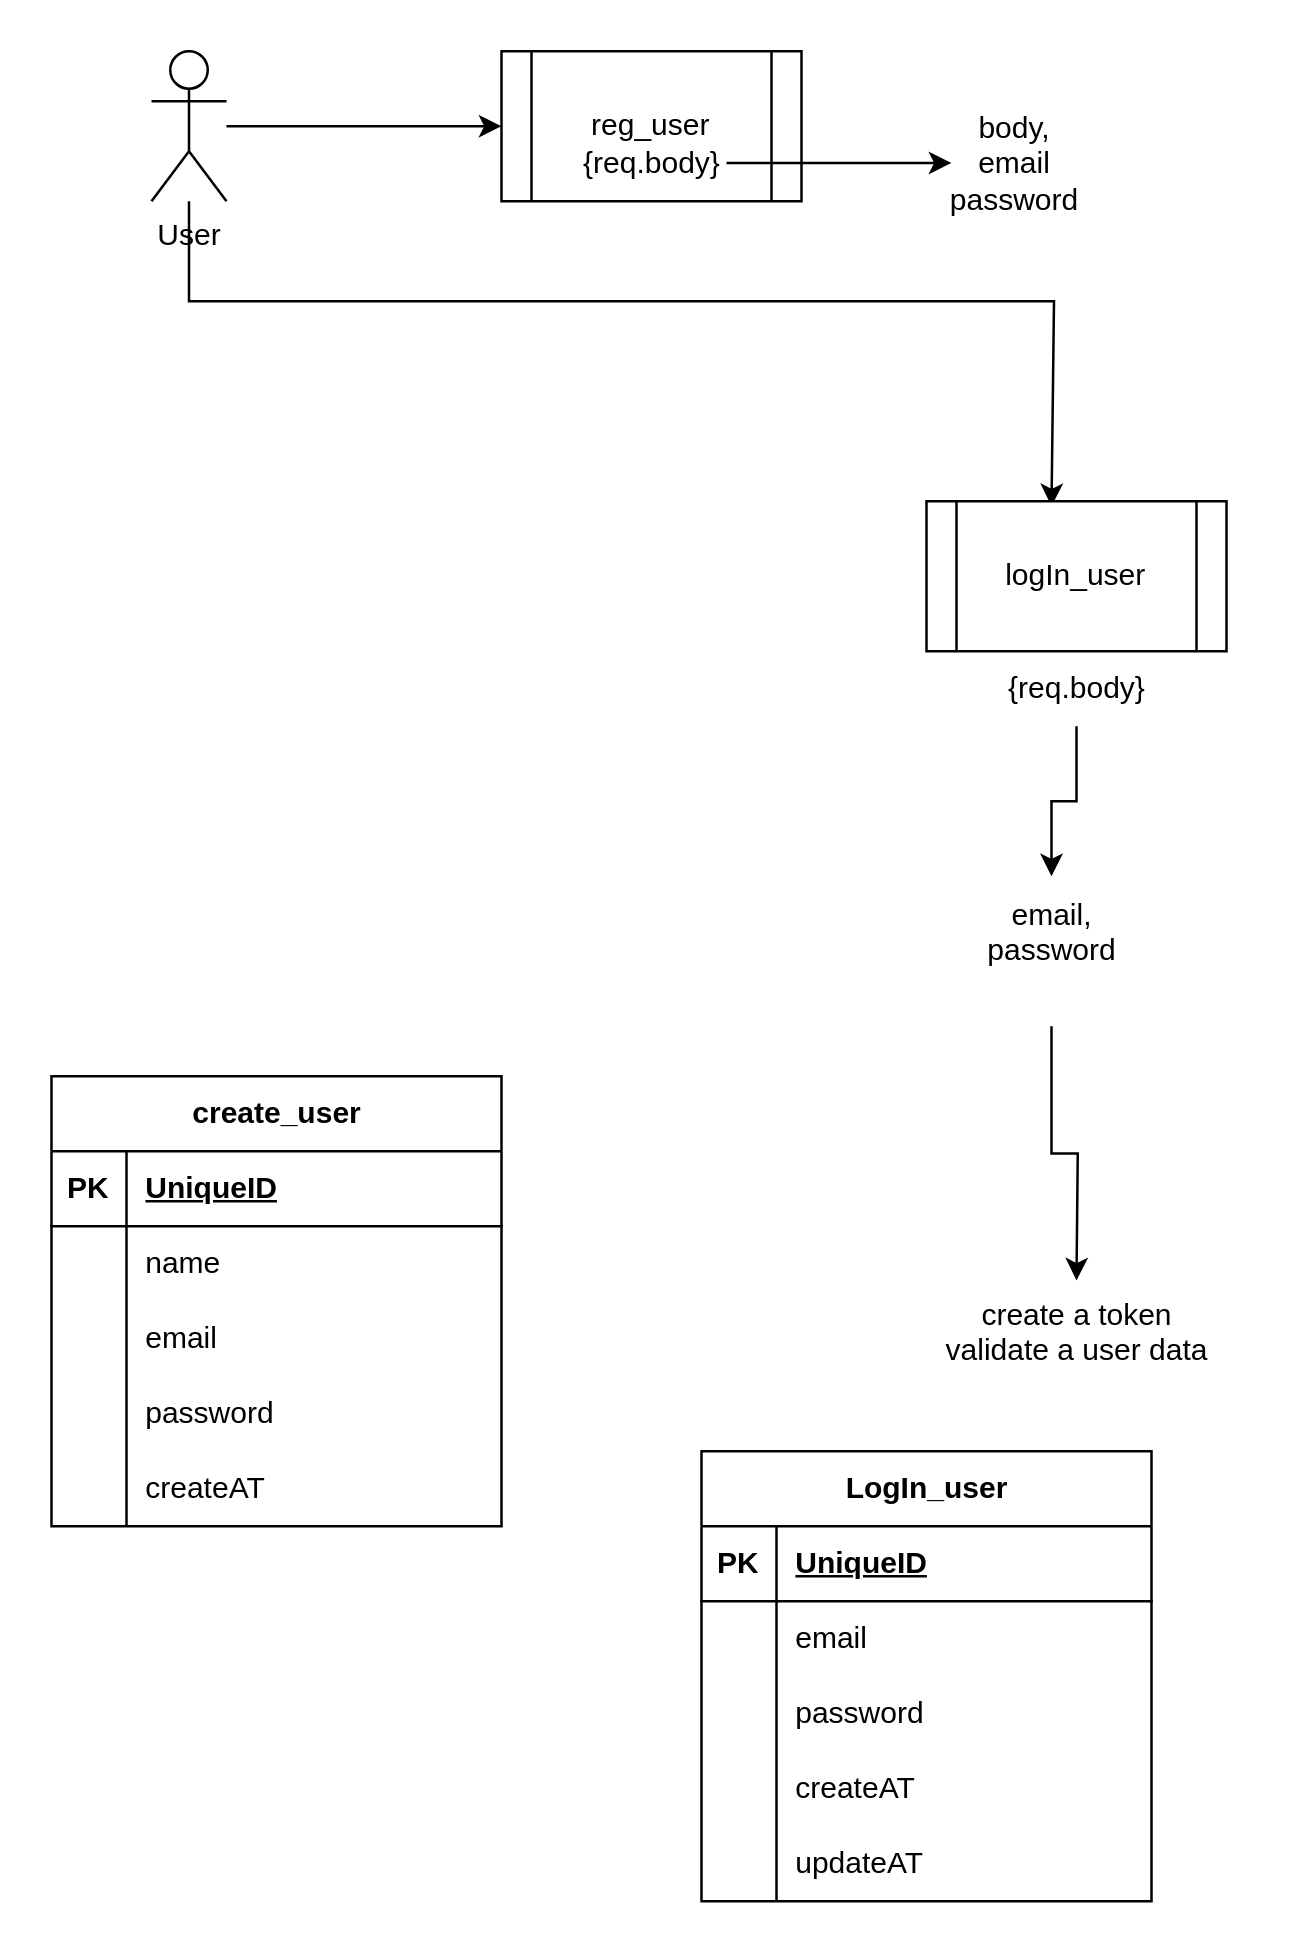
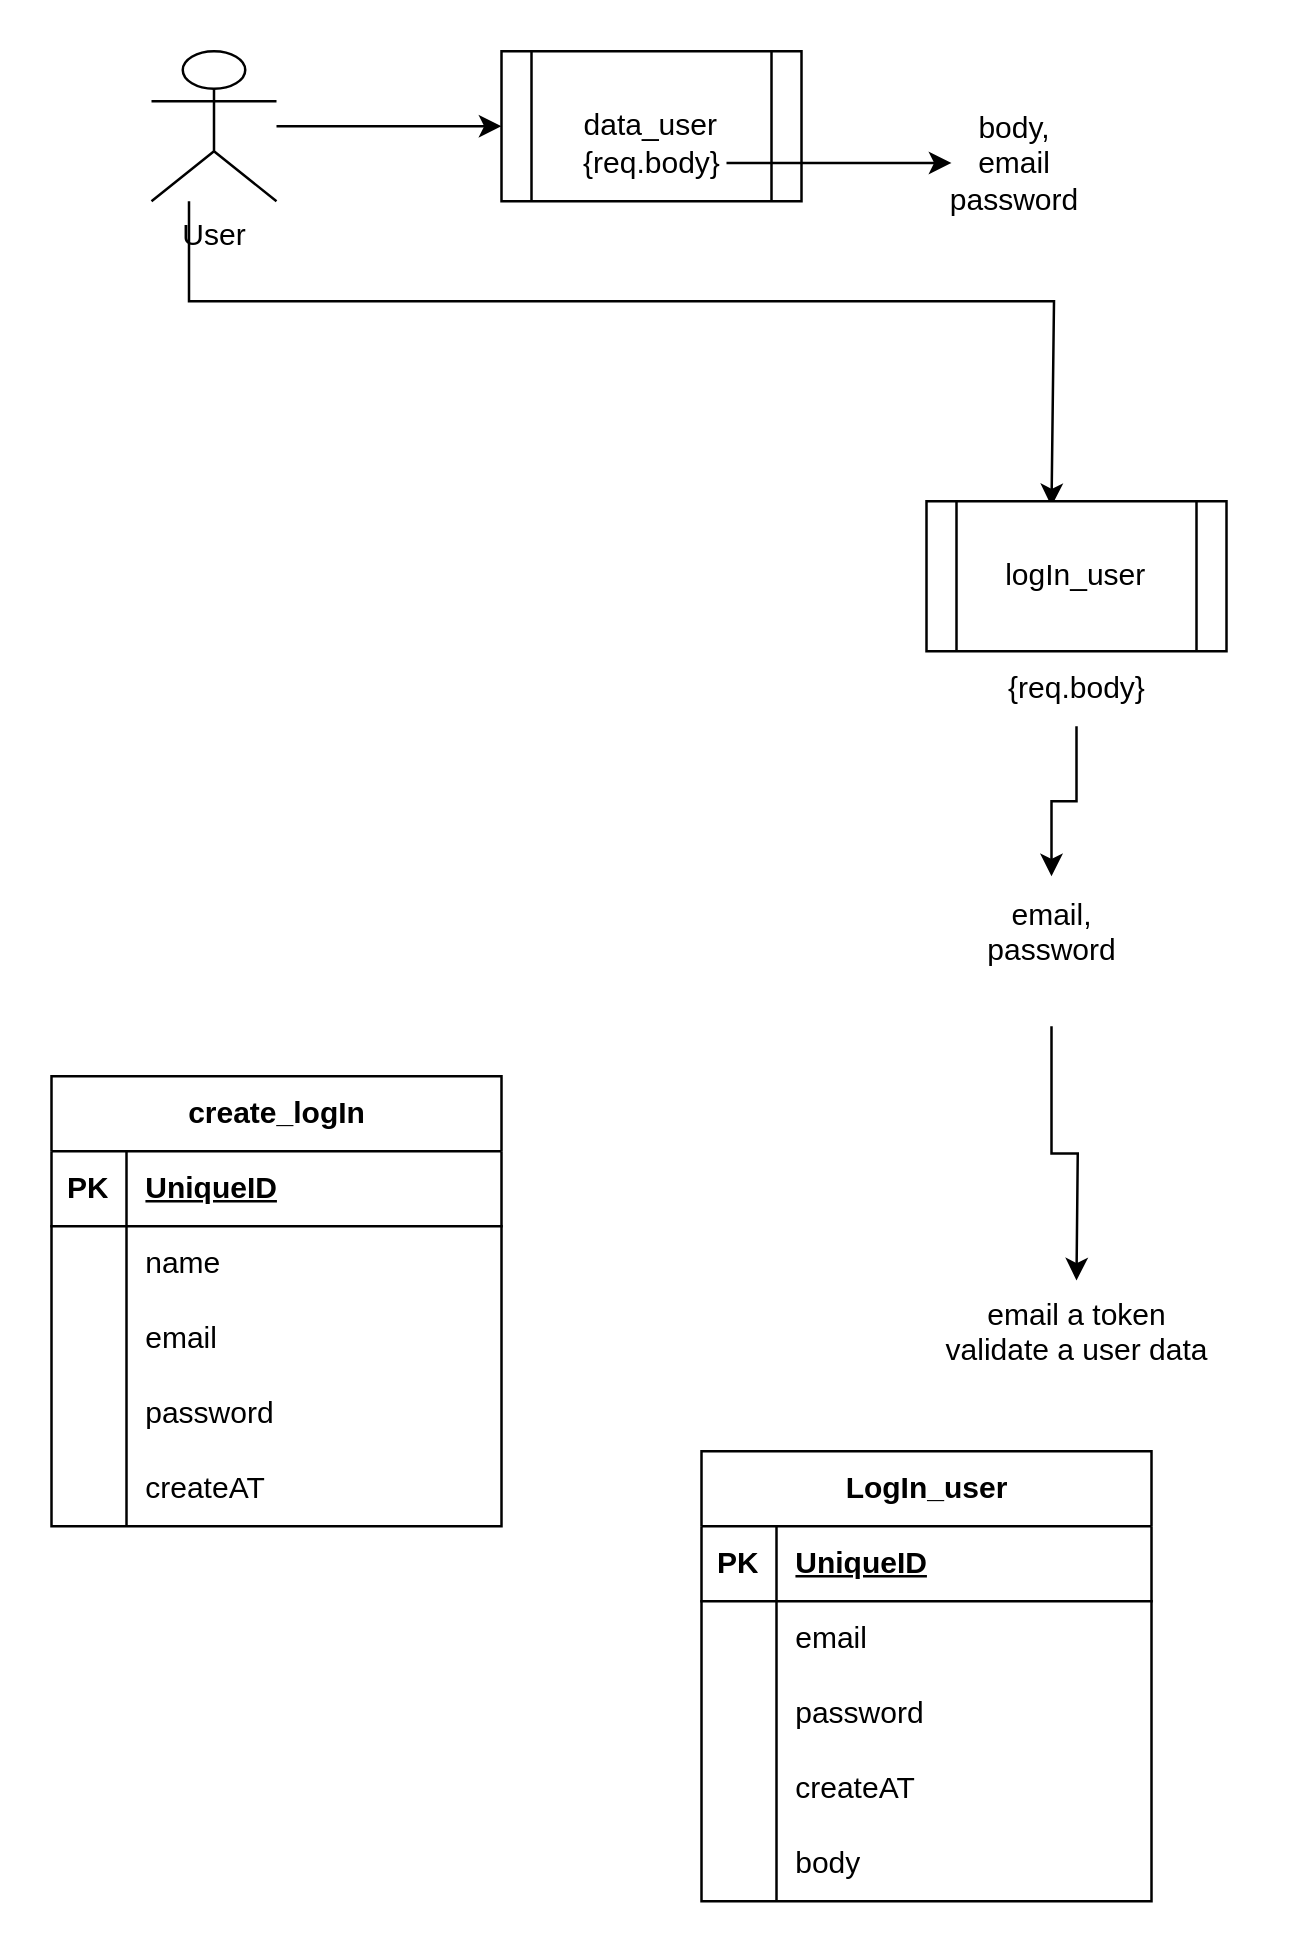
(189, 126) -> (214, 126)
(651, 126) -> (651, 126)
(278, 1114) -> (278, 1114)
(1078, 1351) -> (1078, 1351)
(863, 1864) -> (830, 1864)
